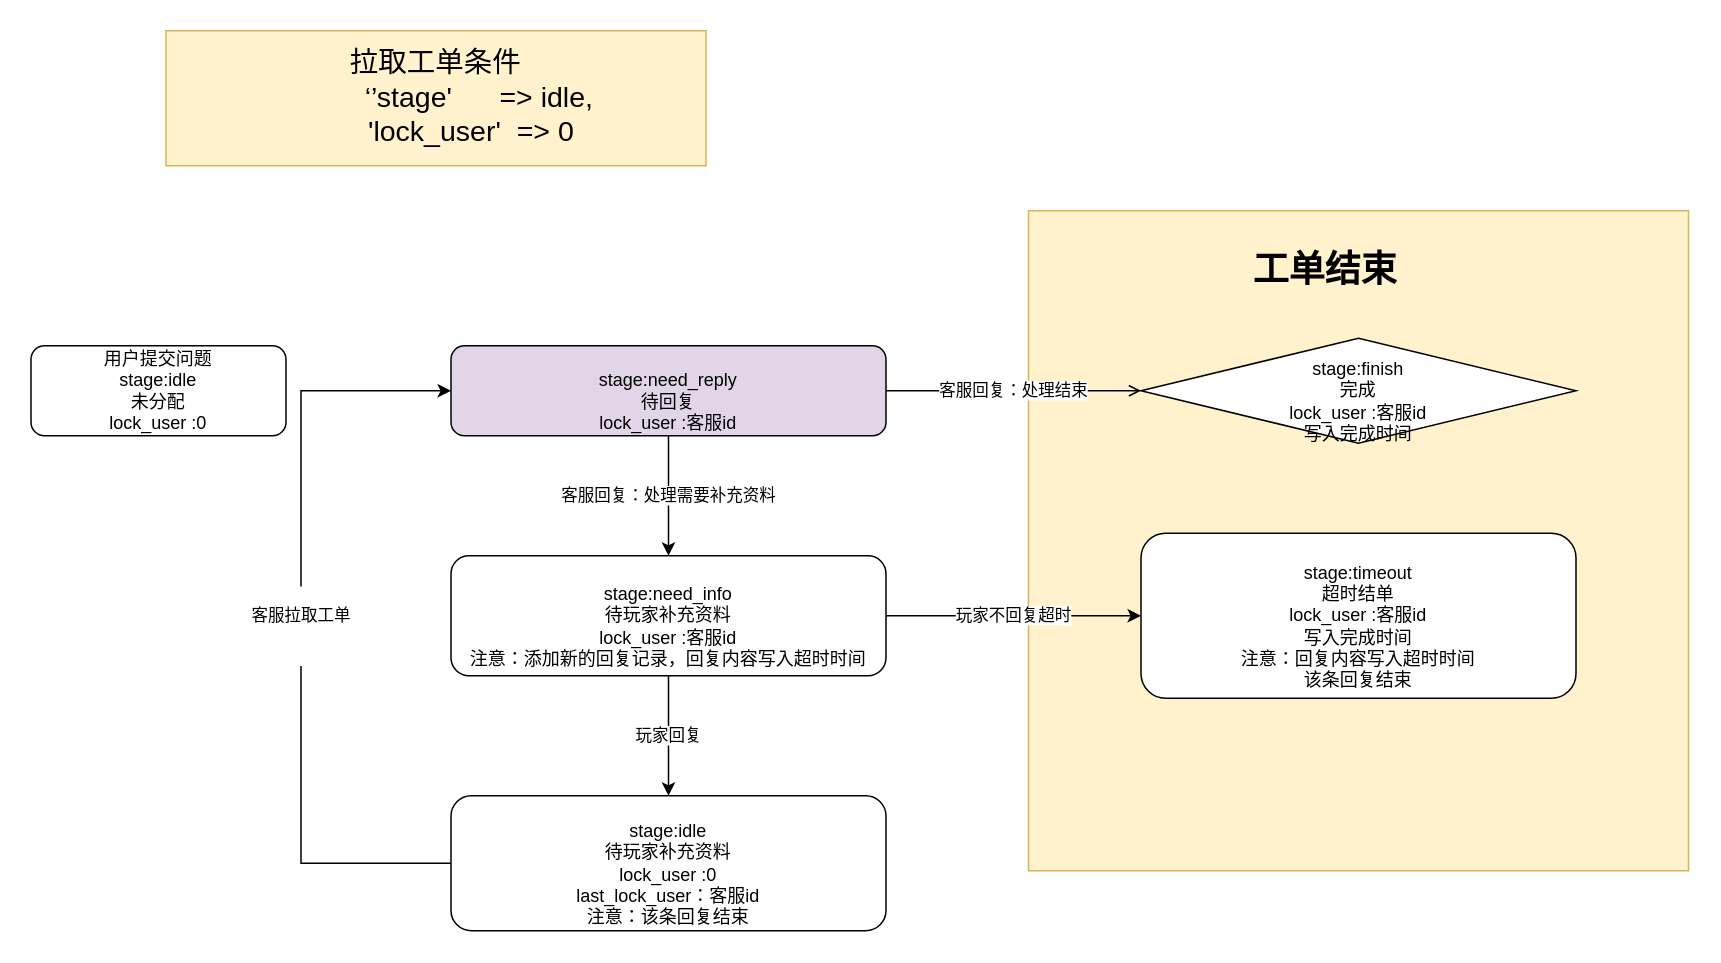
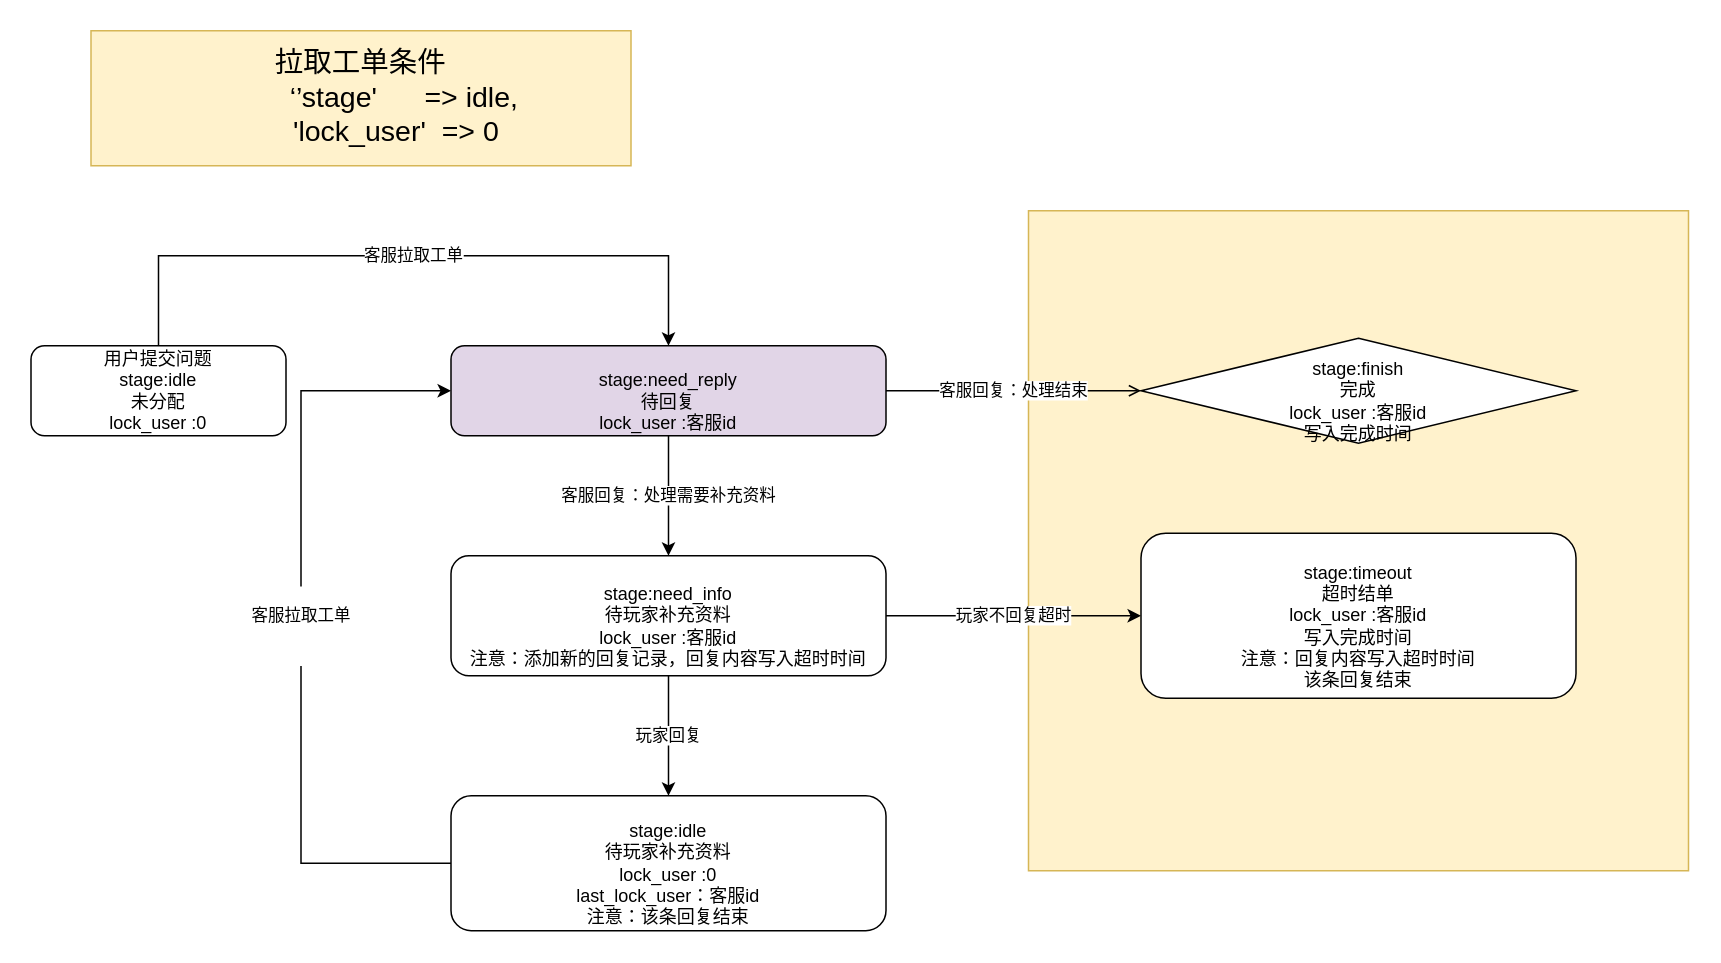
(436, 98) -> (361, 98)
none -> (408, 256)
(1388, 278) -> none
